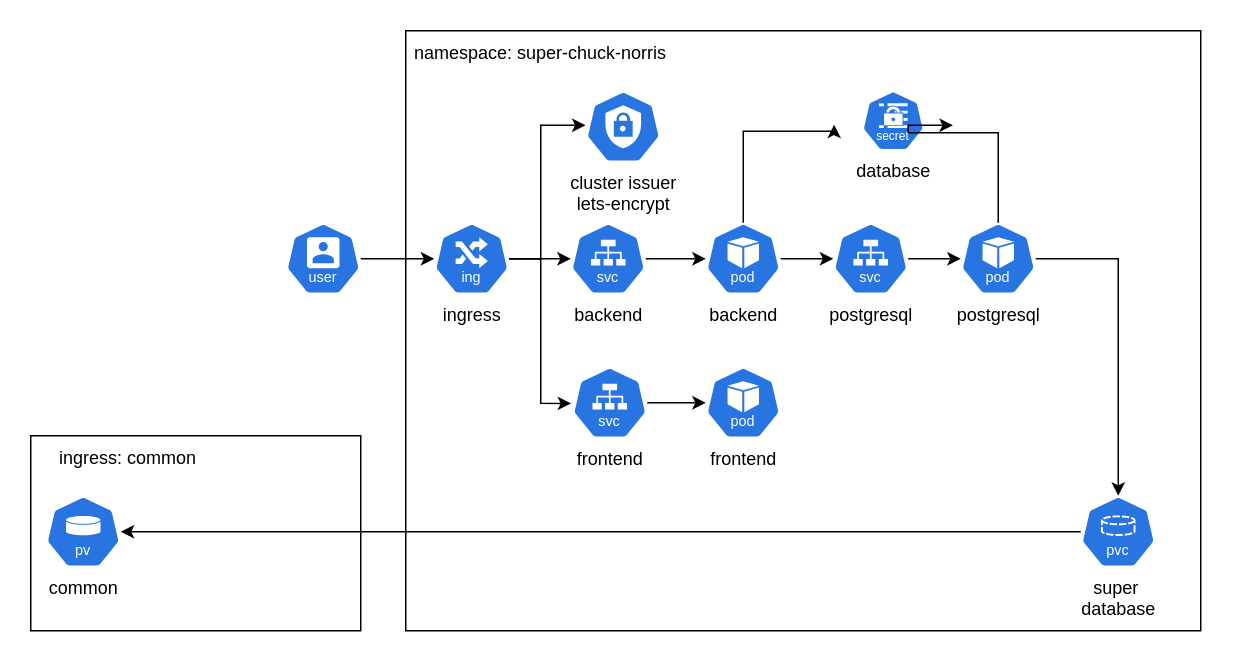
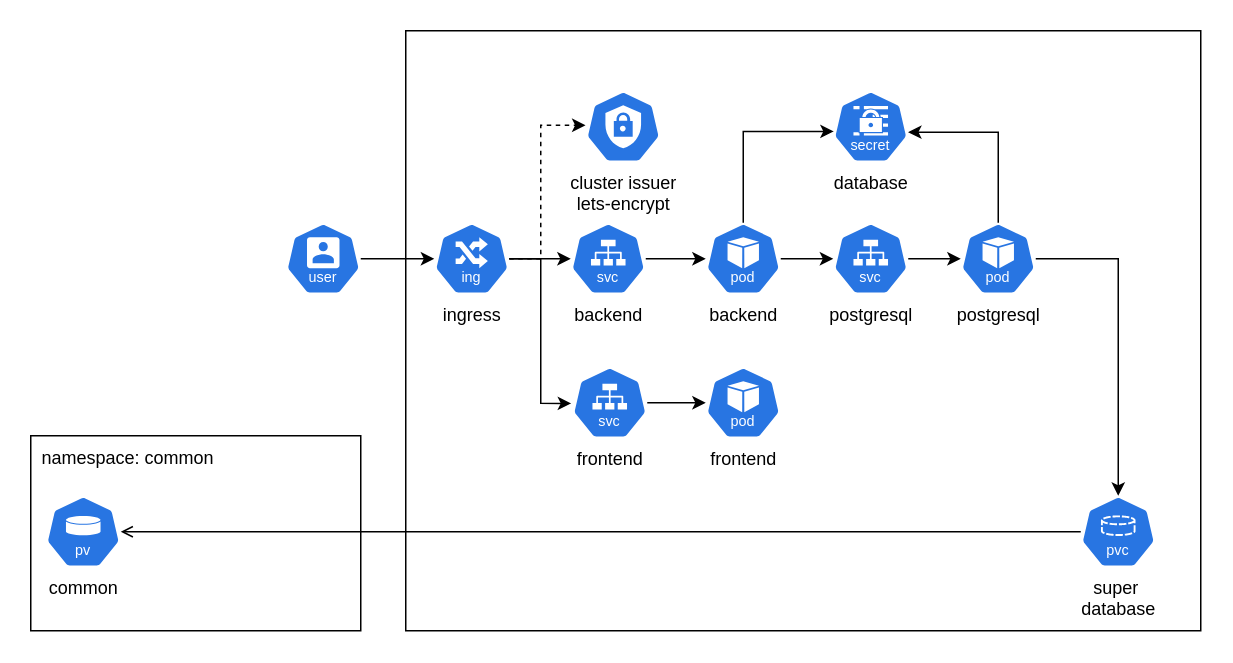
(541, 53) -> none
(893, 121) -> (871, 127)
(541, 173) -> (541, 173)
(128, 458) -> (128, 458)
(132, 532) -> (129, 532)
